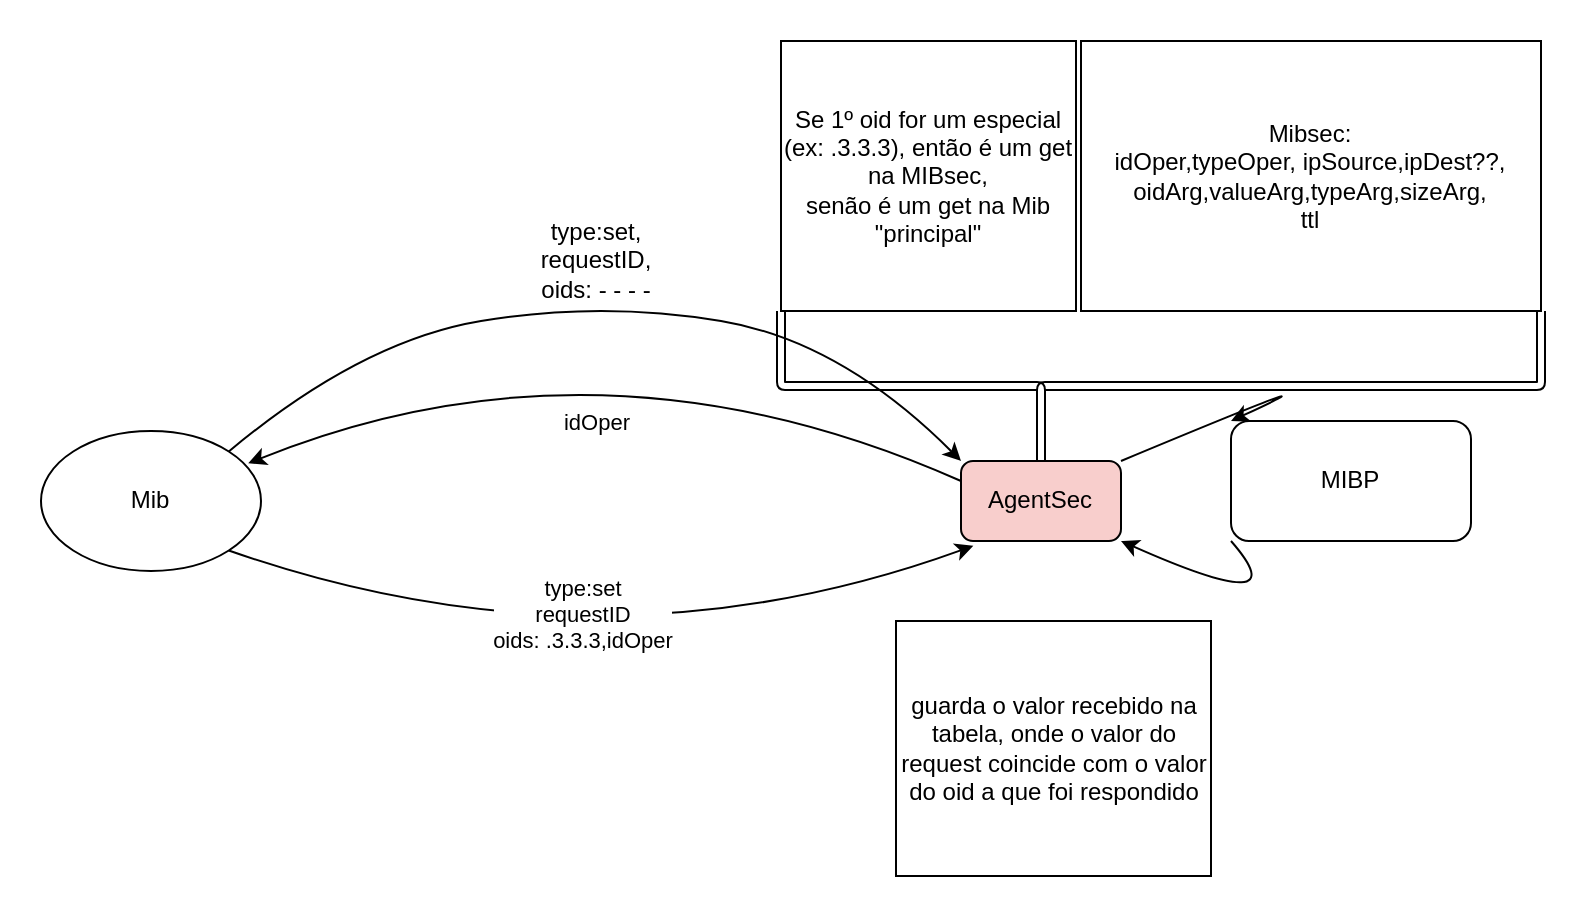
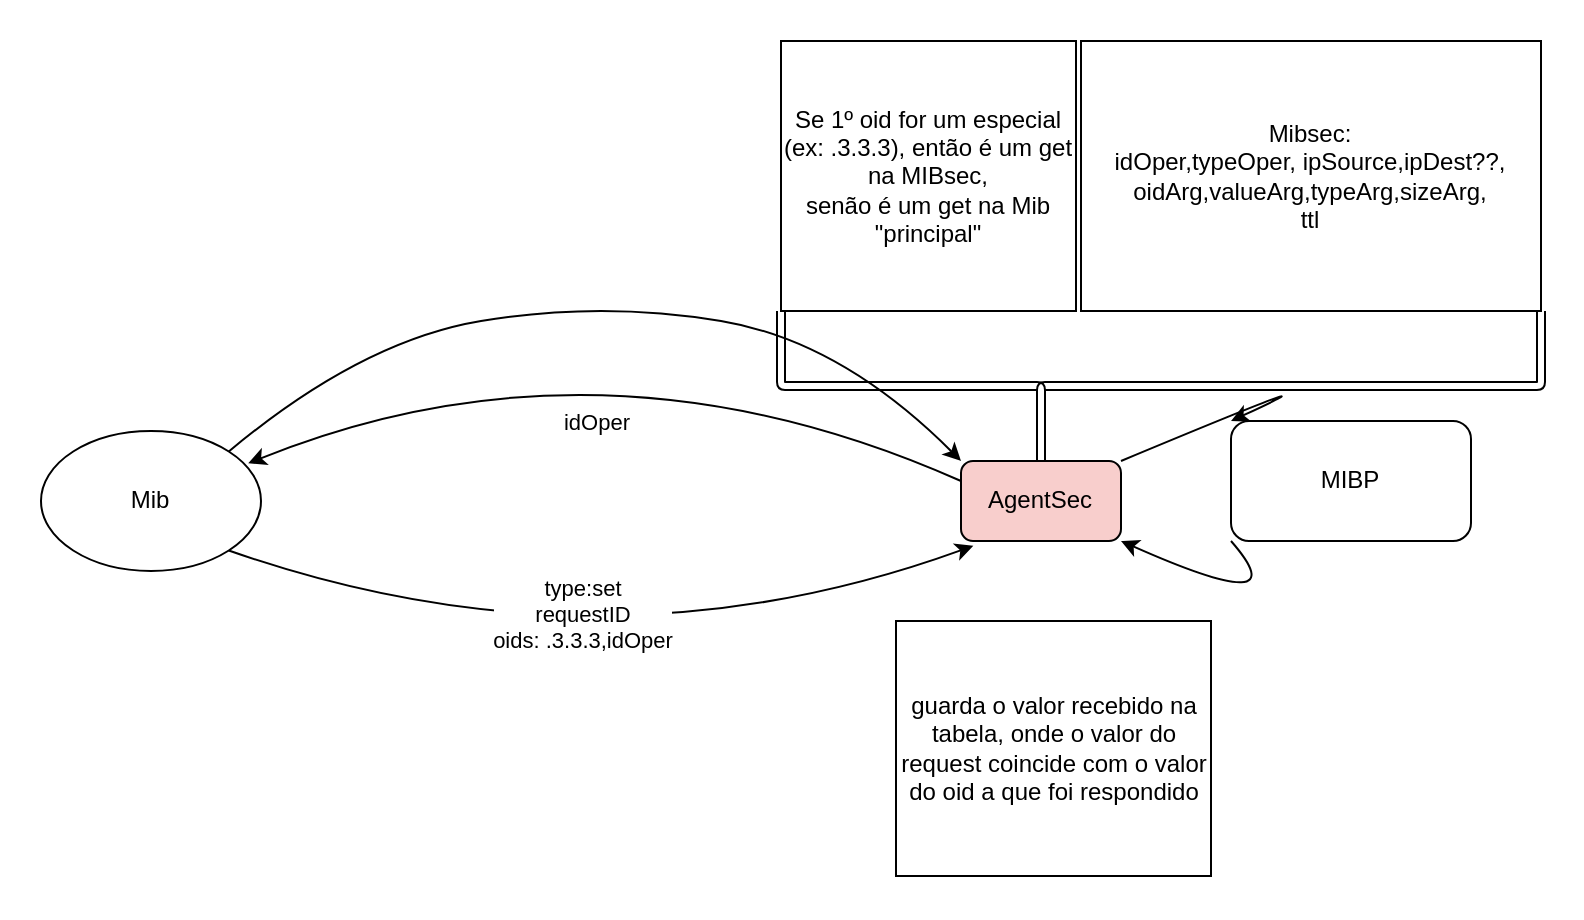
(597, 261) -> none
